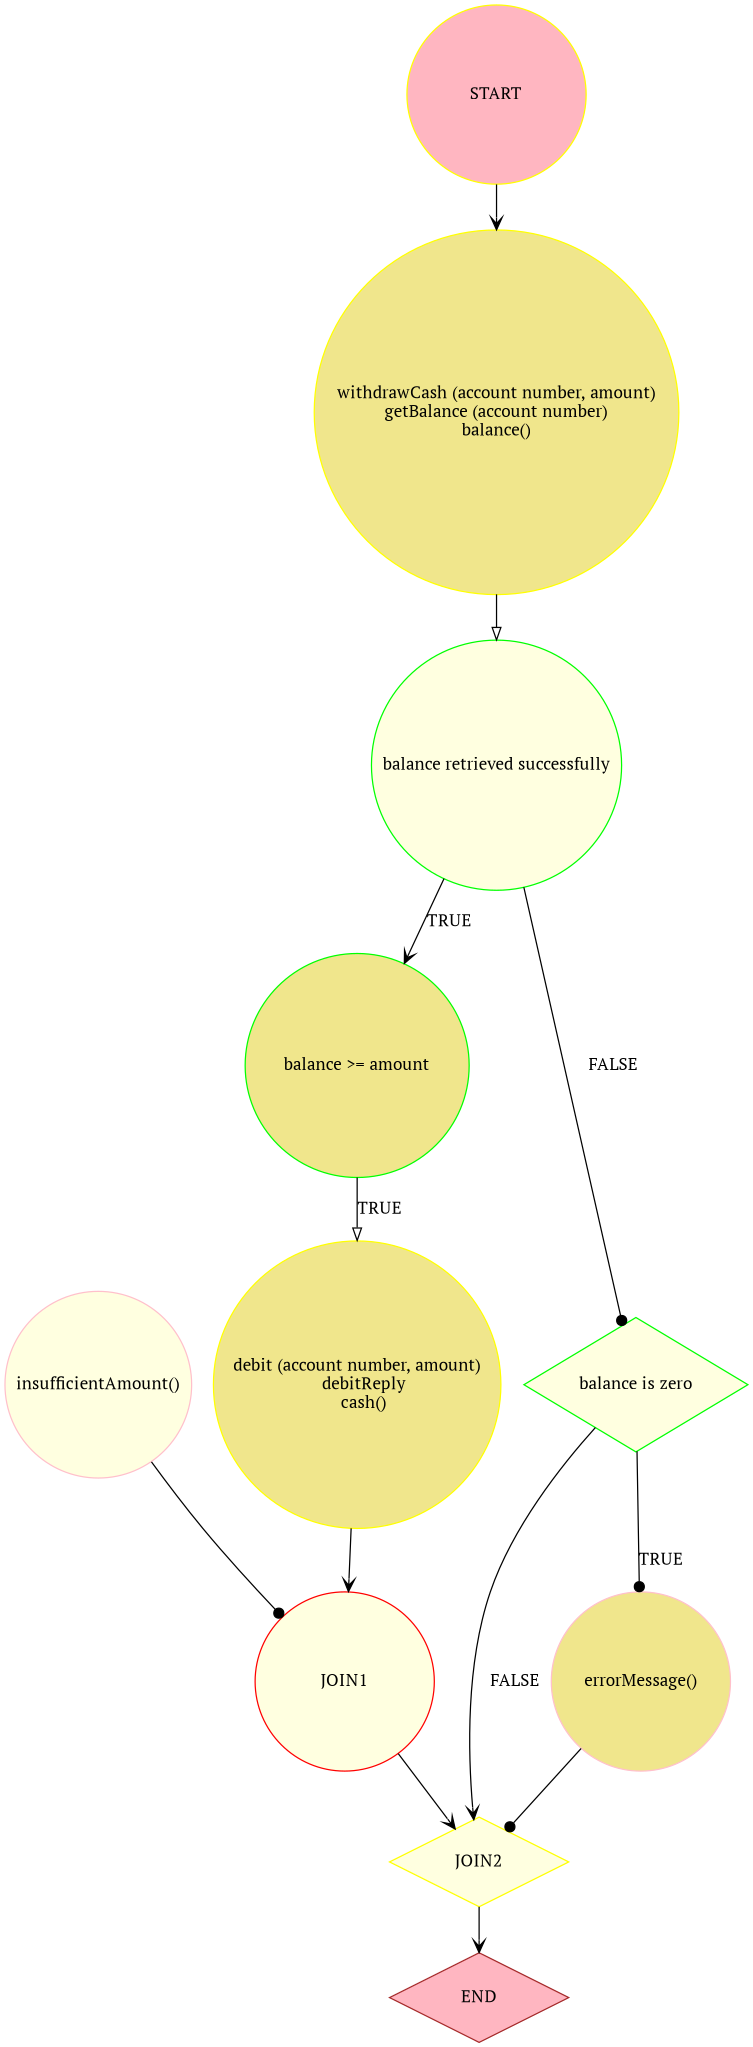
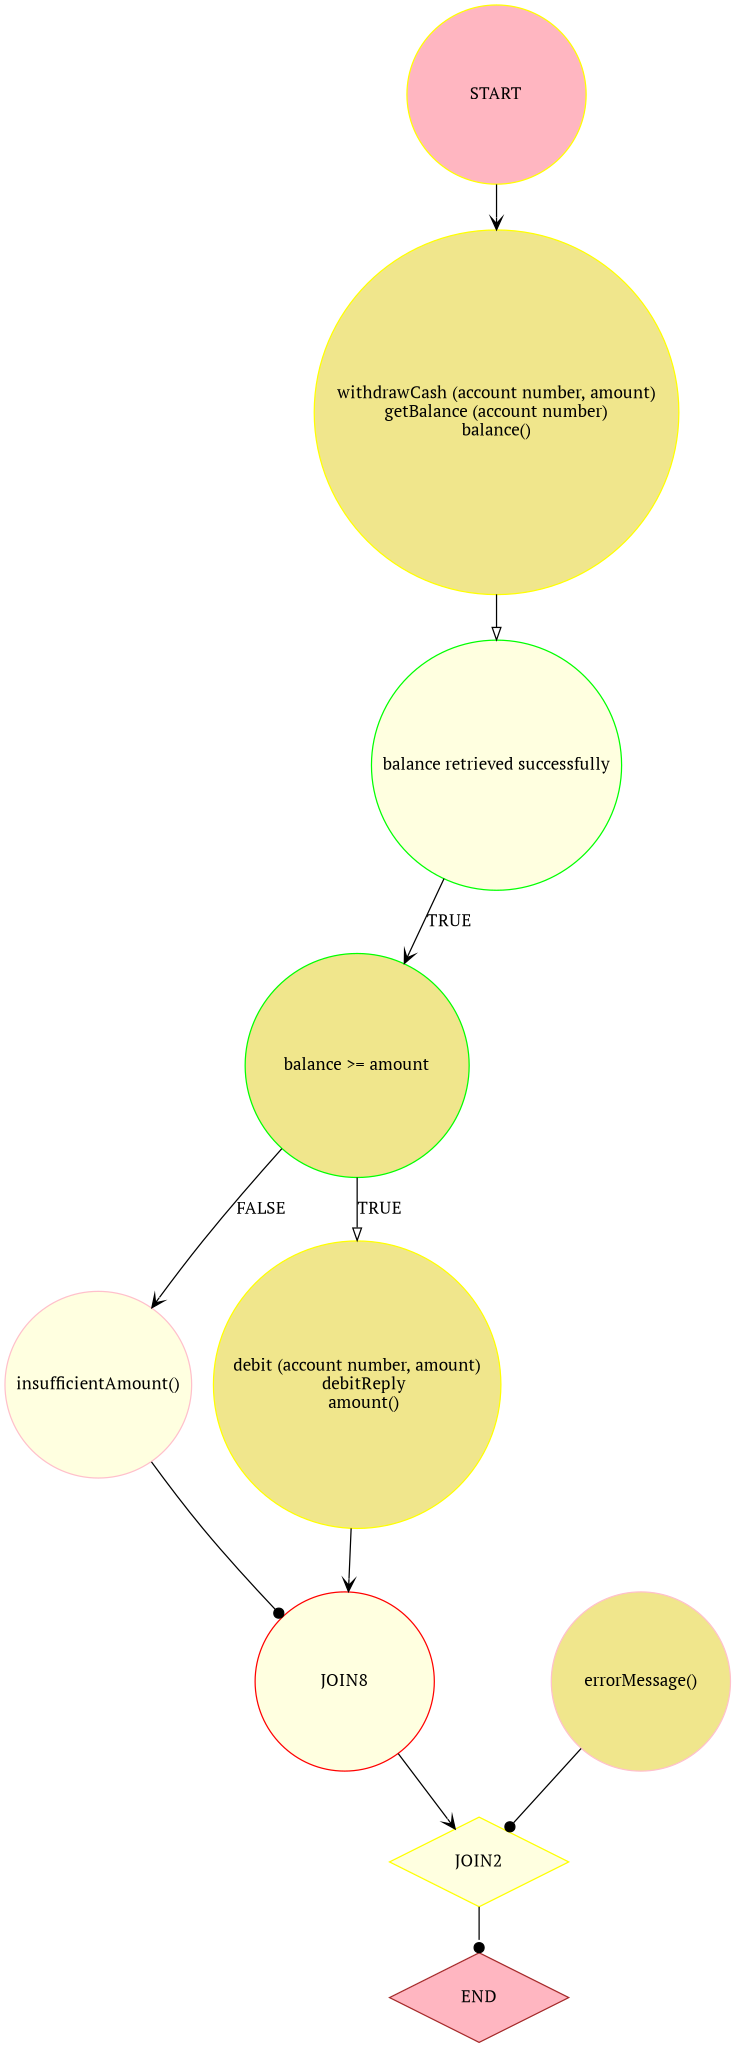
none -> (219, 1222)
(357, 1385) -> (357, 1385)
(636, 1385) -> none
(345, 1681) -> (345, 1681)
(479, 1923) -> (479, 1923)
